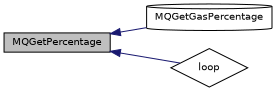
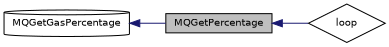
(133, 30) -> (153, 23)
